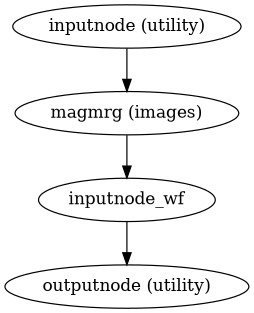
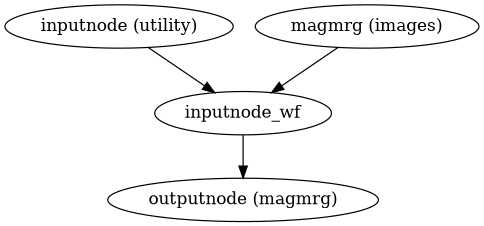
(127, 64) -> (176, 67)
(127, 287) -> (243, 200)
